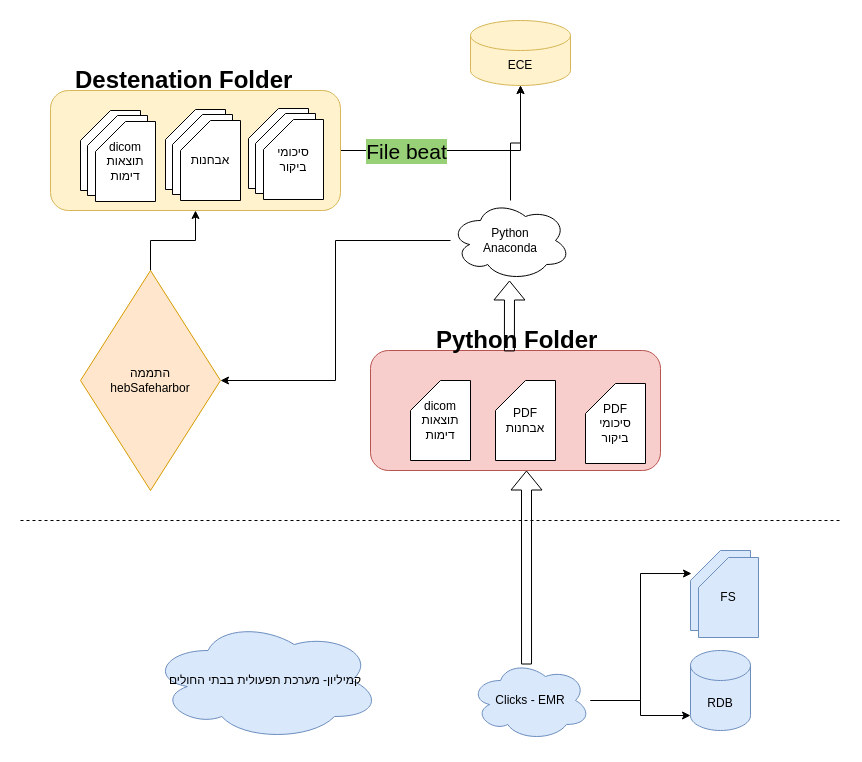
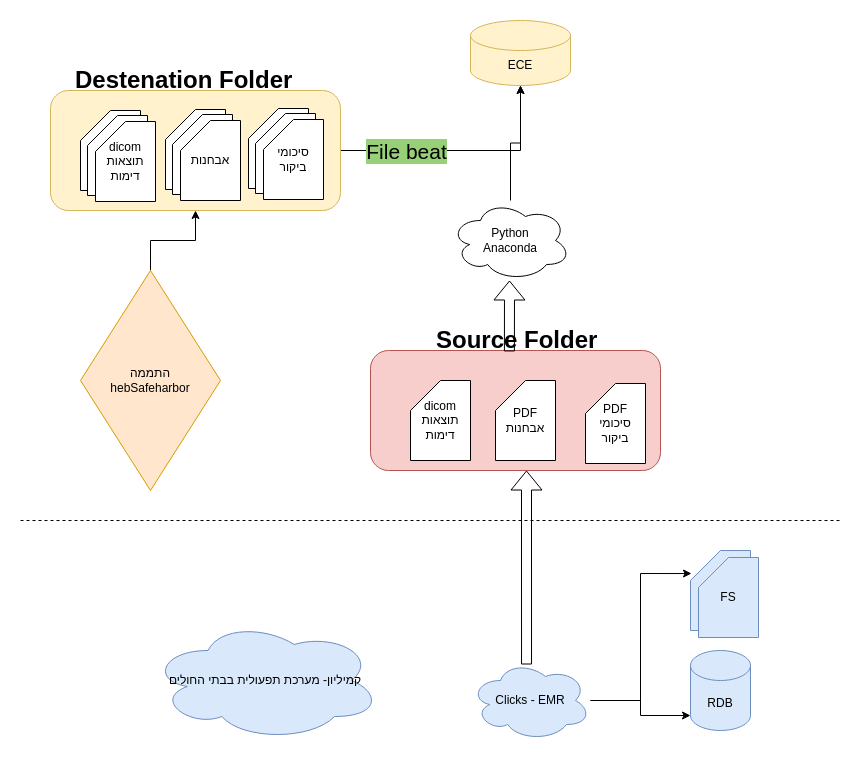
(336, 307) -> none
(477, 318) -> (477, 318)
